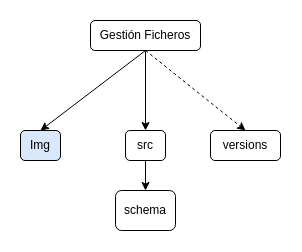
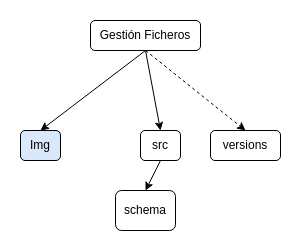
(146, 146) -> (161, 146)
